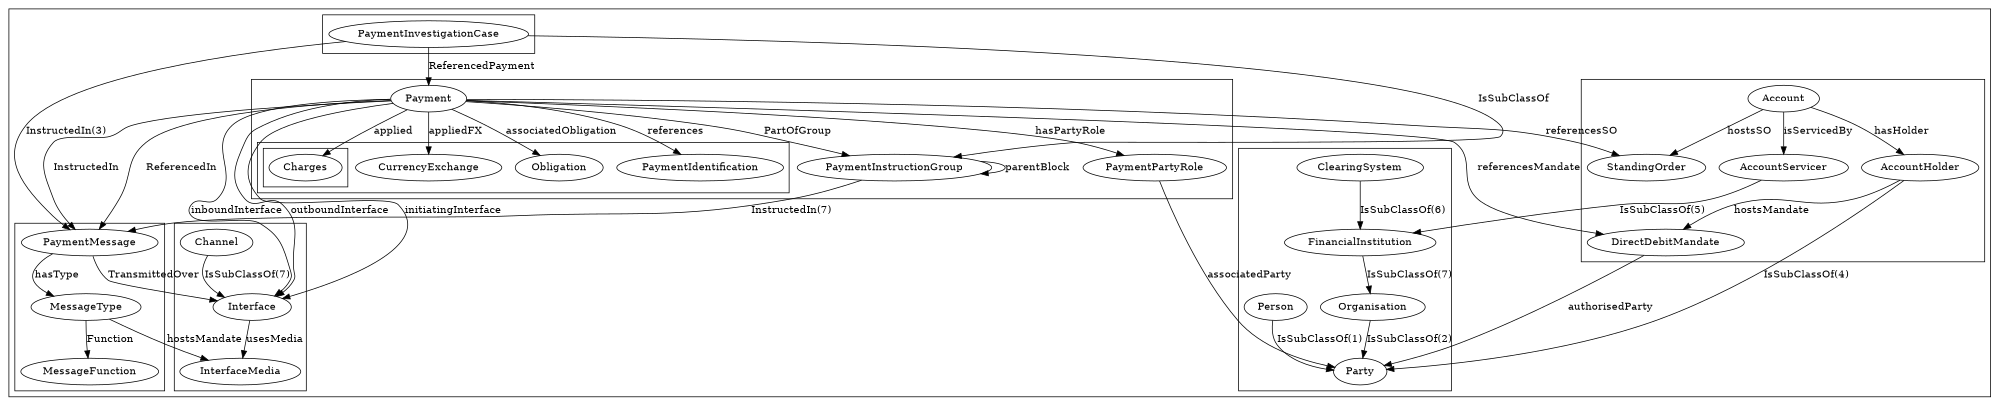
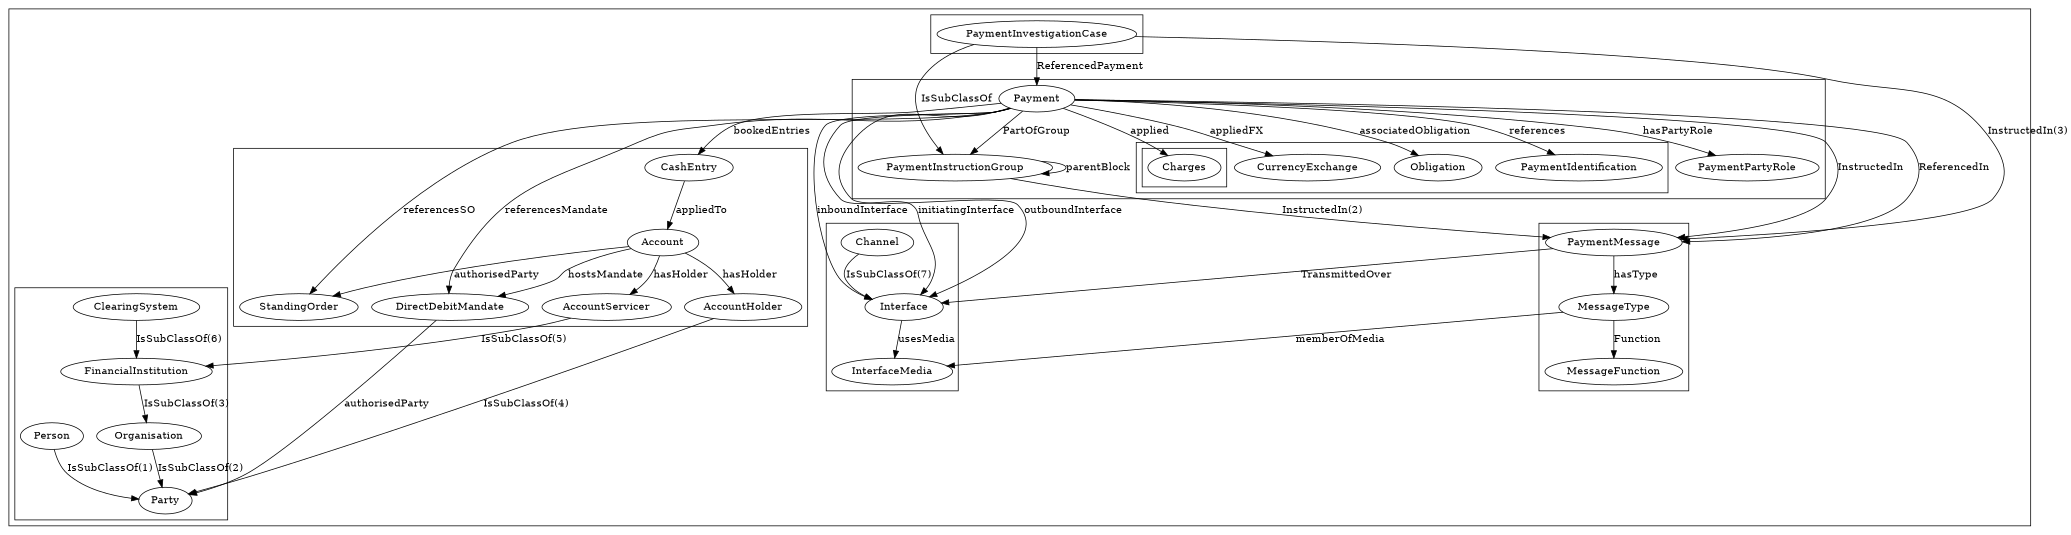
(1750, 131) -> (497, 275)
(1819, 131) -> (681, 275)
none -> (689, 168)
(1795, 201) -> (567, 270)
(792, 210) -> (1323, 210)
(1410, 275) -> (187, 404)
(1220, 297) -> none
(205, 339) -> (1341, 339)
